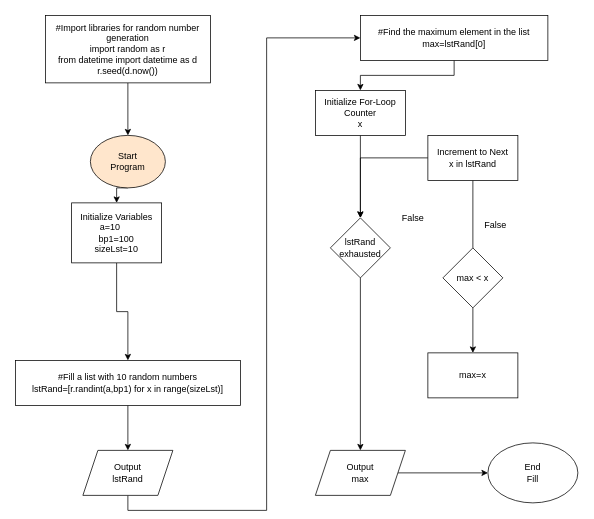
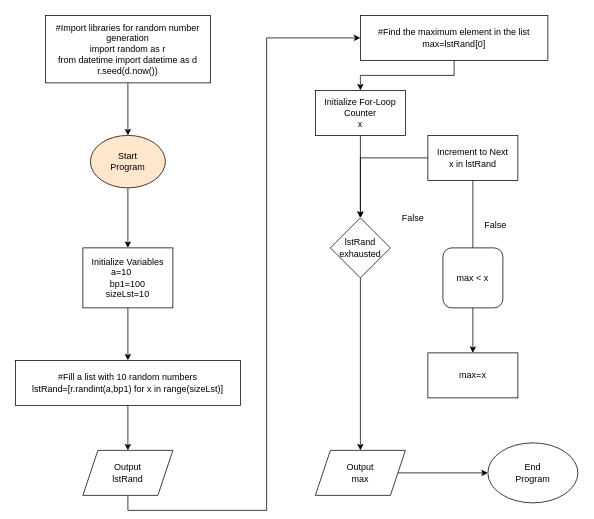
(117, 233) -> (128, 278)
(473, 278) -> (473, 278)
(533, 473) -> (533, 473)
